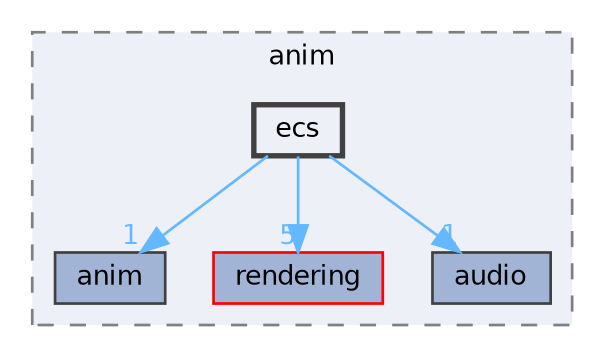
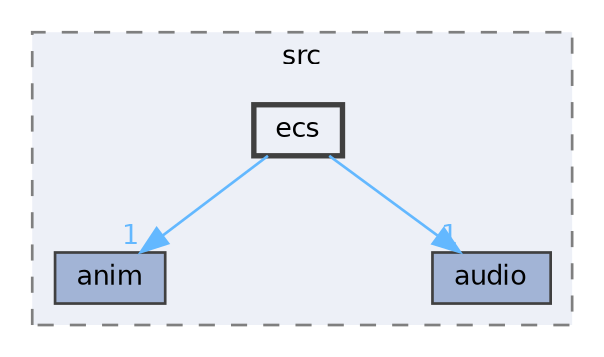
(302, 58) -> (302, 58)
(298, 278) -> none
